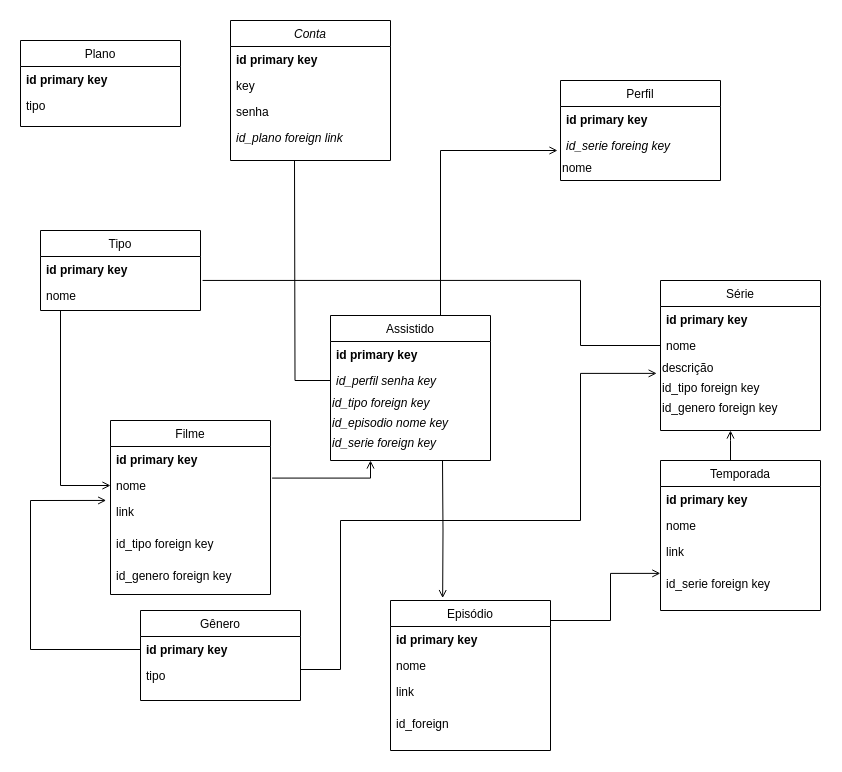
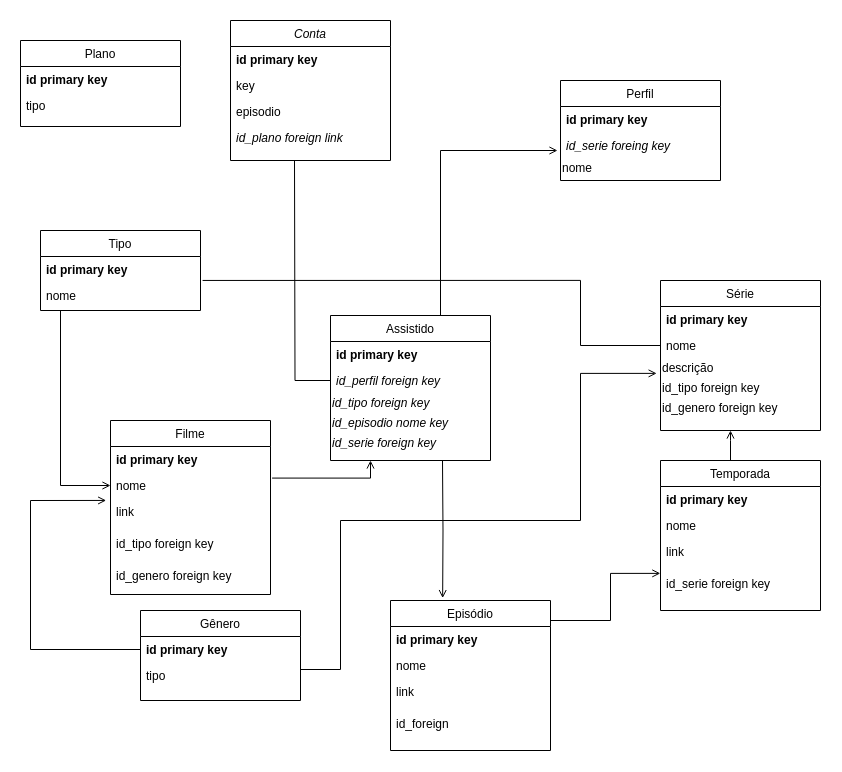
(253, 112) -> (260, 112)
(392, 381) -> (397, 381)
